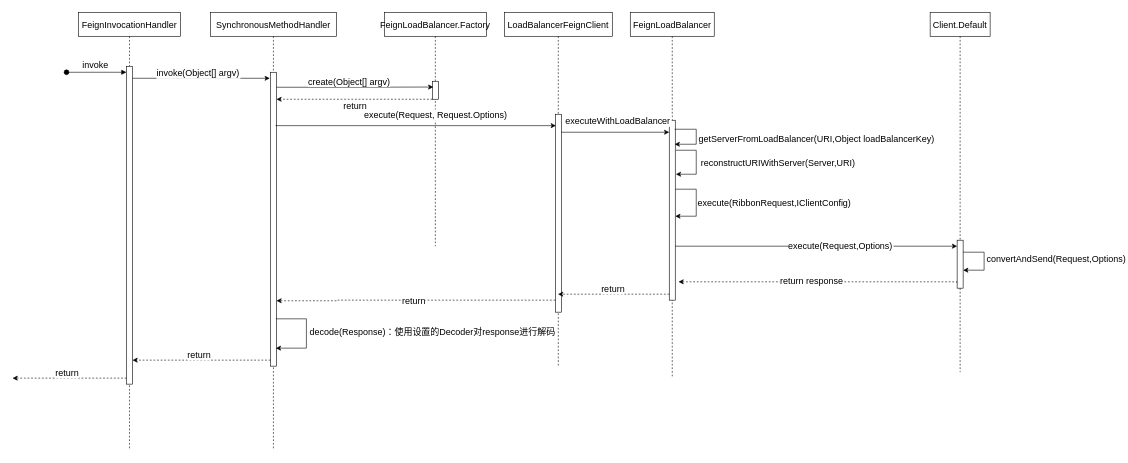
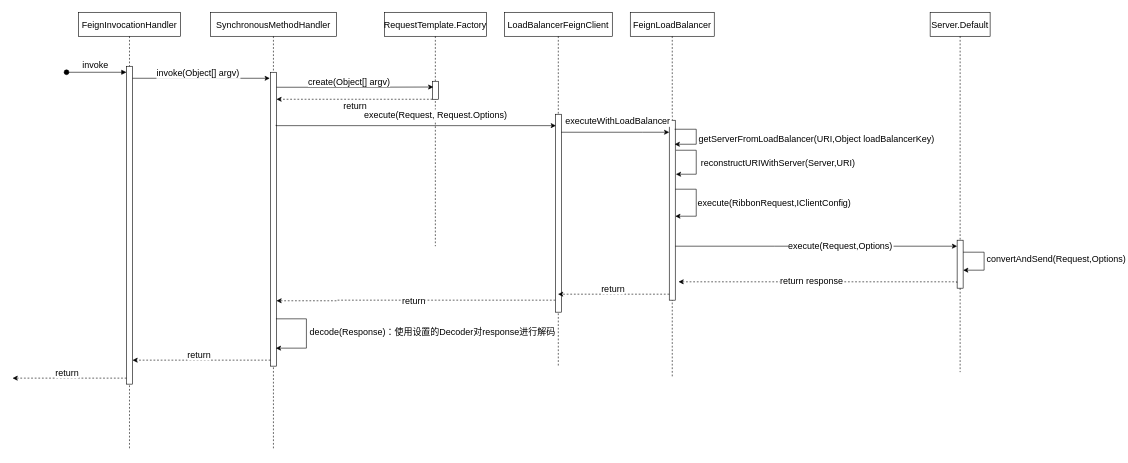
(435, 24) -> (435, 24)
(960, 24) -> (960, 24)
